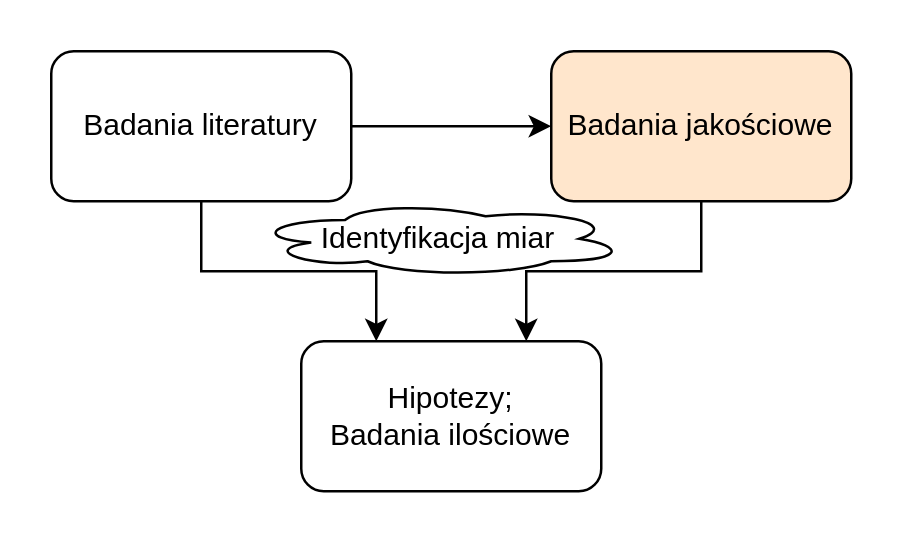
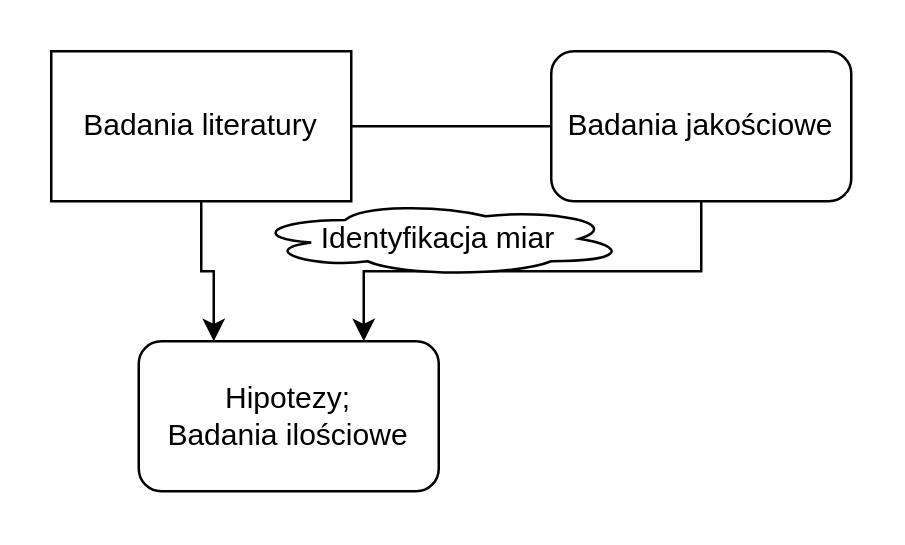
(201, 126) -> (201, 126)
(533, 126) -> (540, 126)
(701, 126) -> (701, 126)
(451, 416) -> (289, 416)
